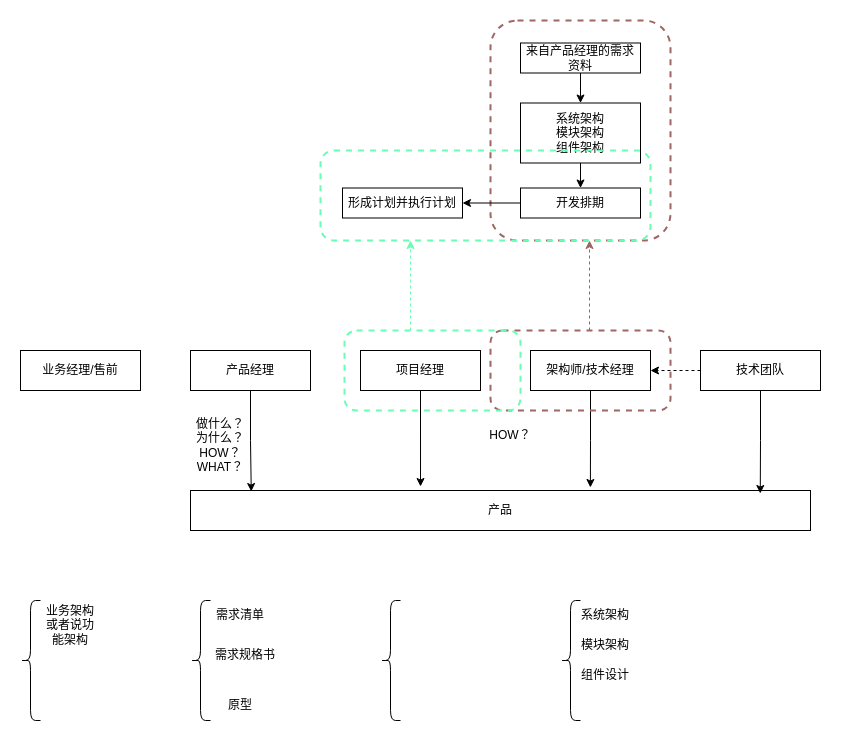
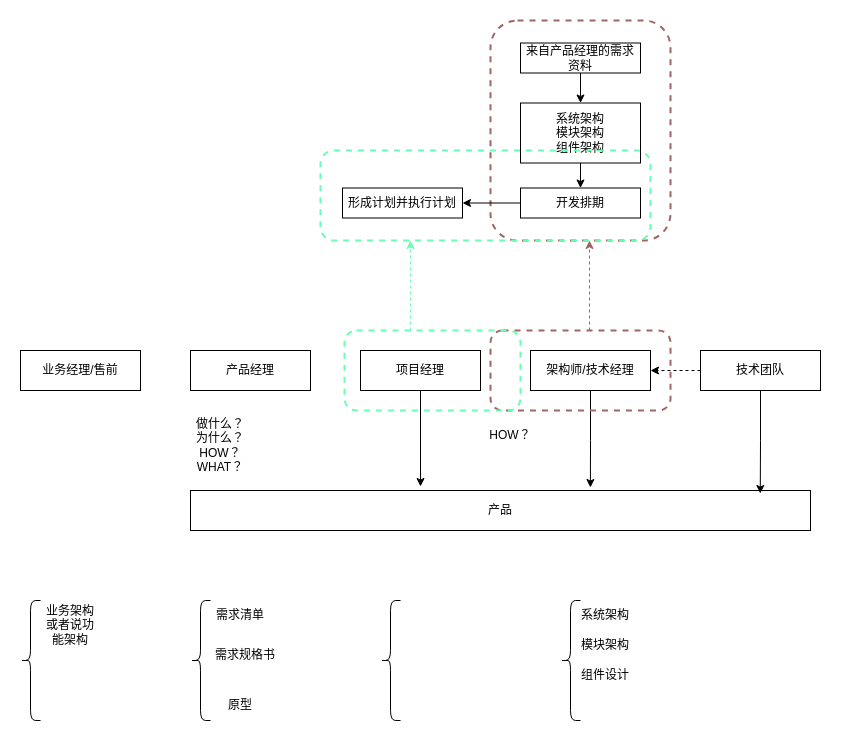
(251, 438) -> none
